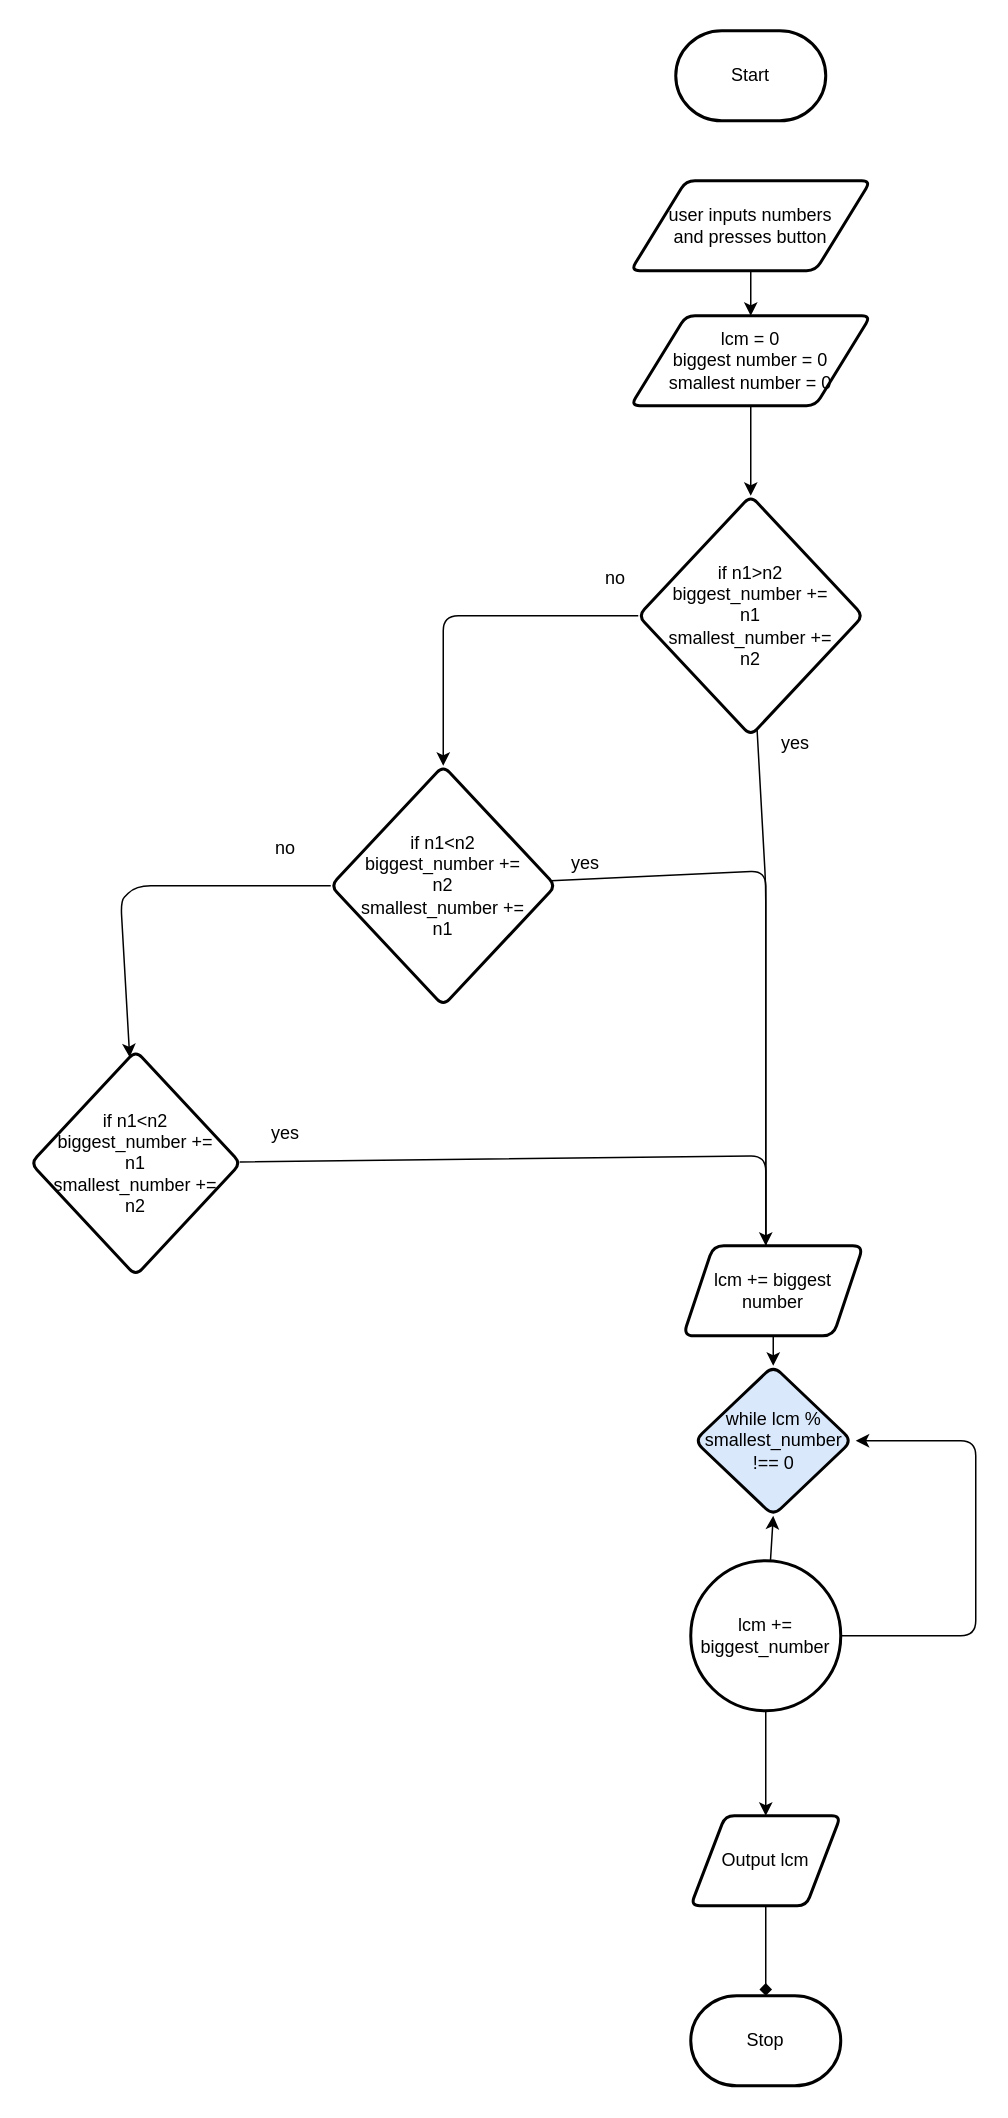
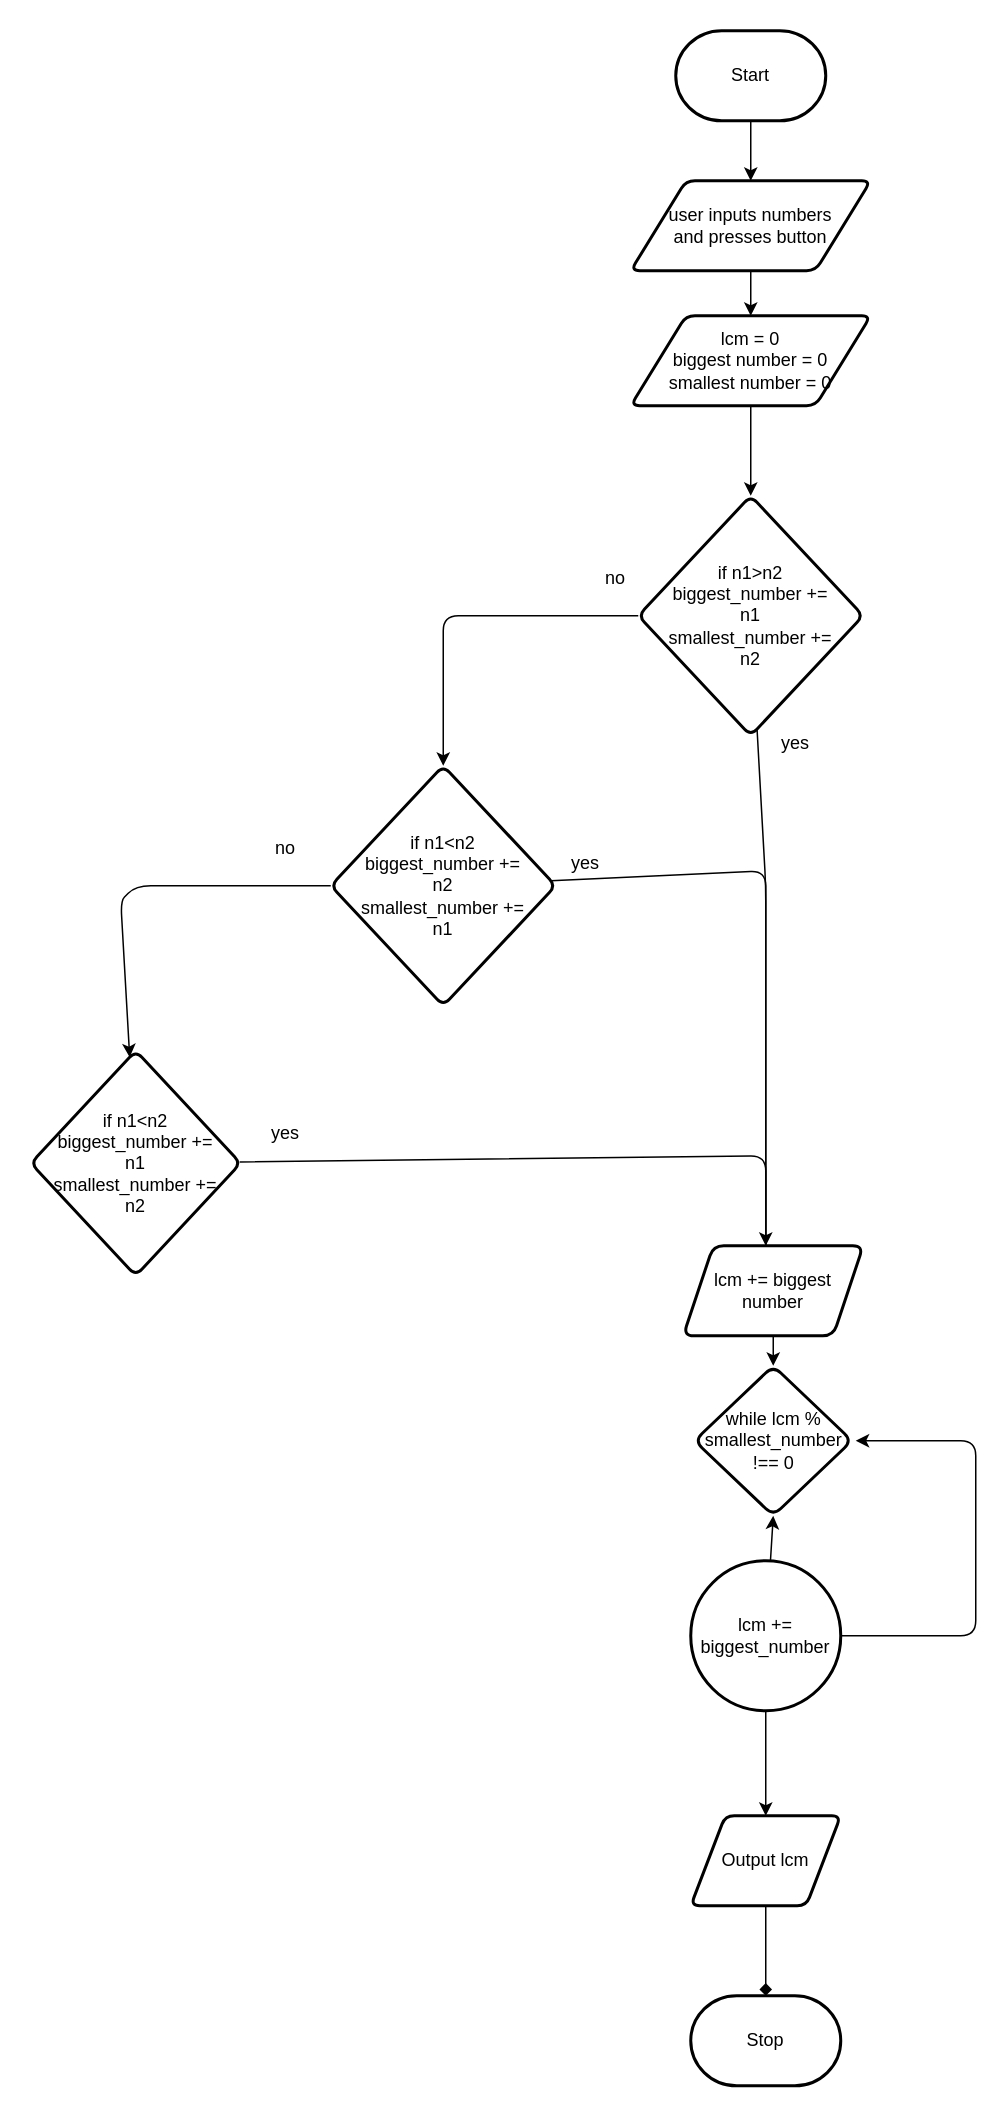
none -> (751, 146)
(773, 1441) -> (773, 1441)
